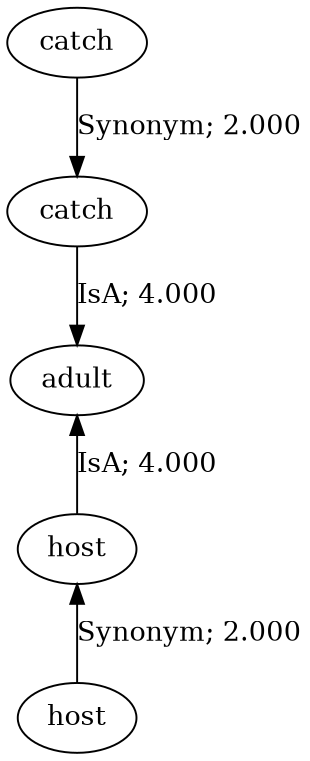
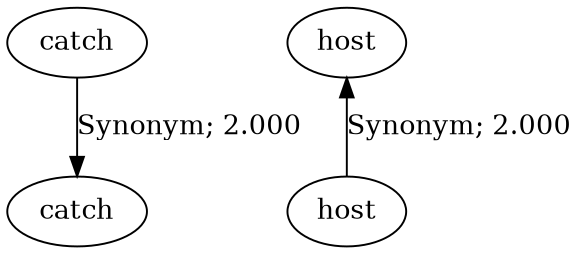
(77, 380) -> none
